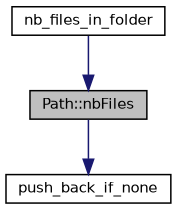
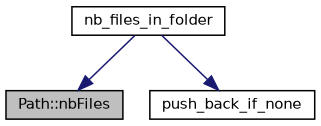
(88, 139) -> (185, 58)
